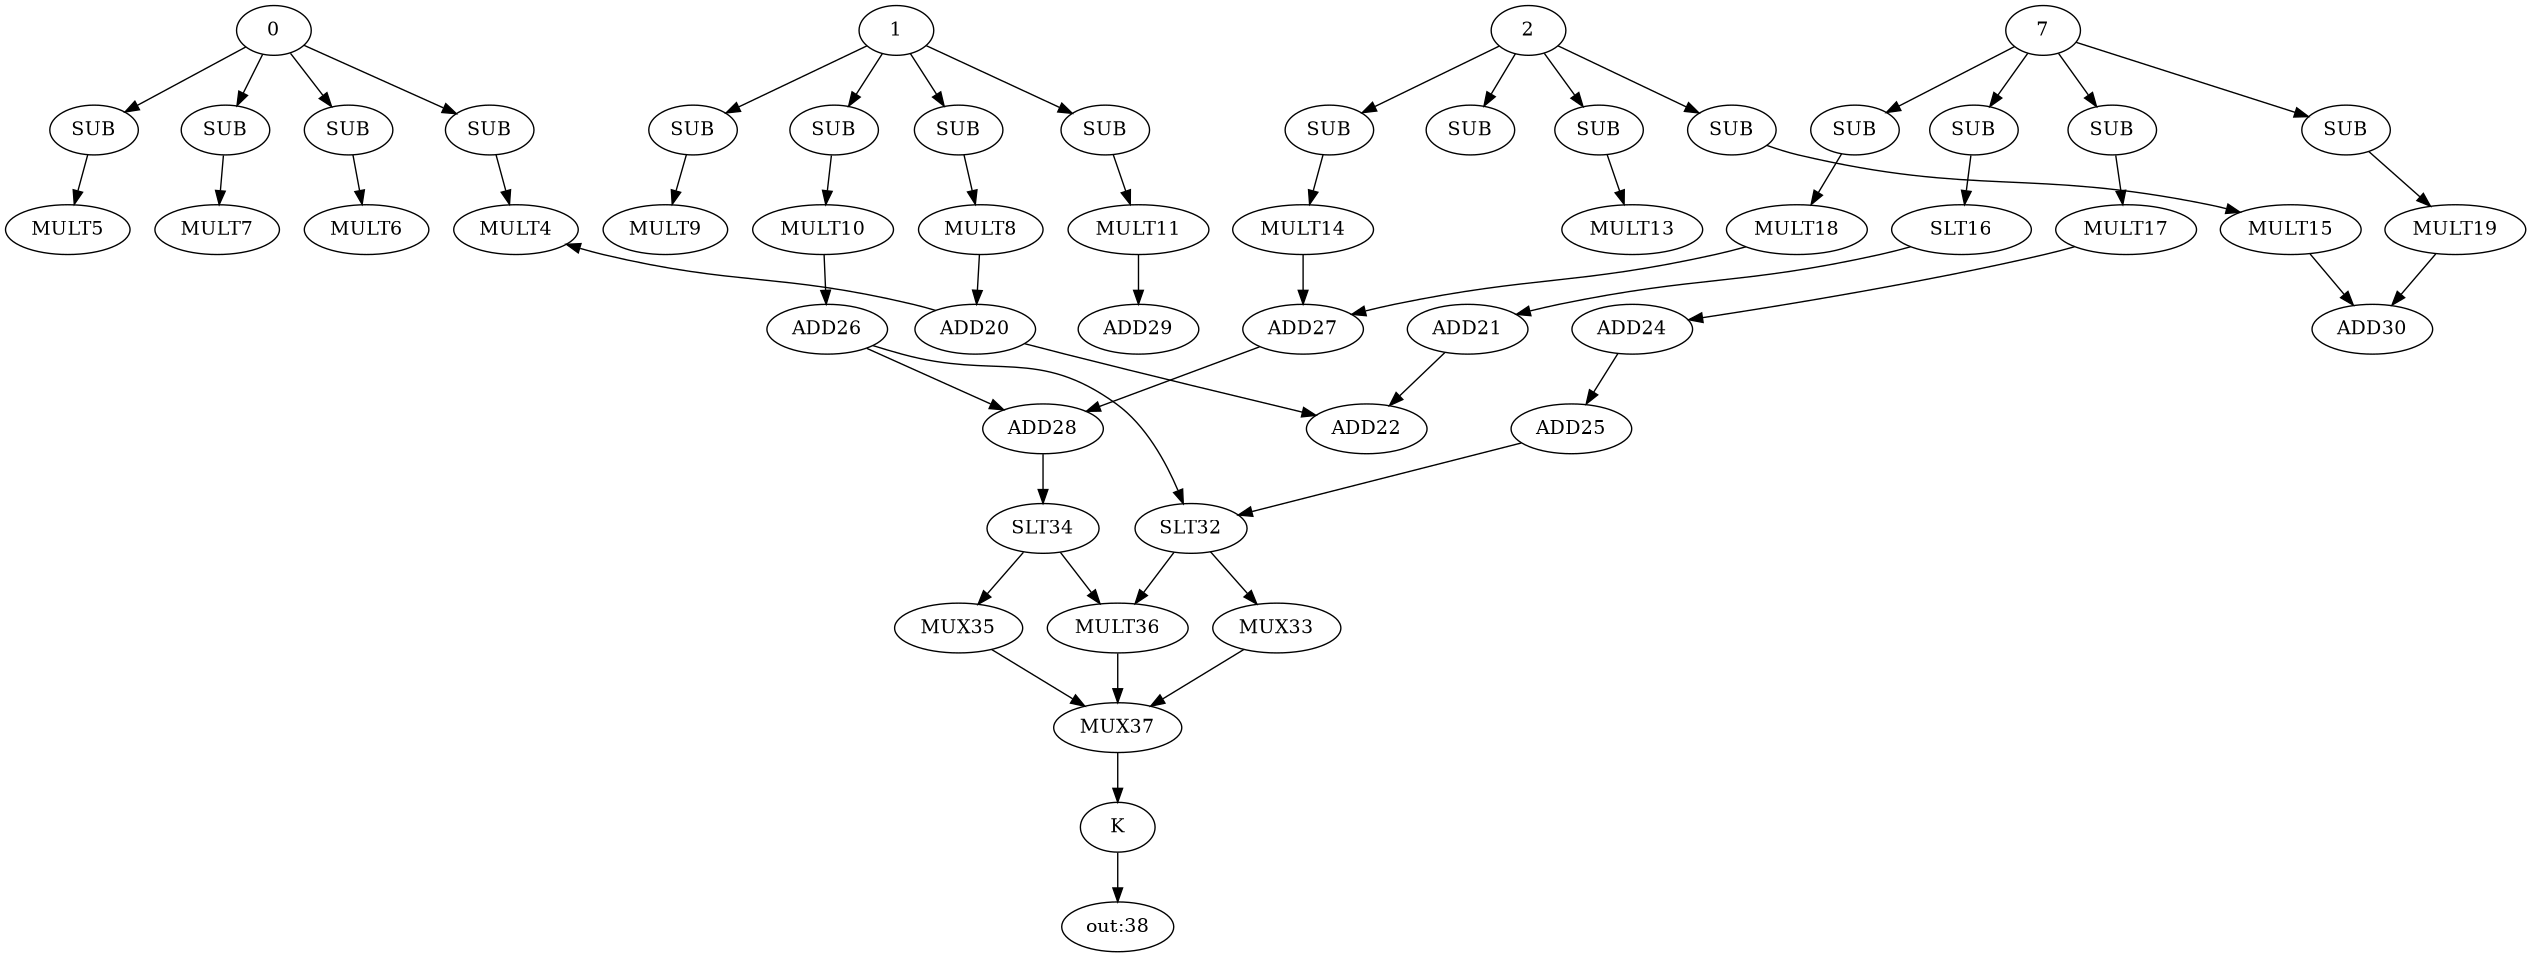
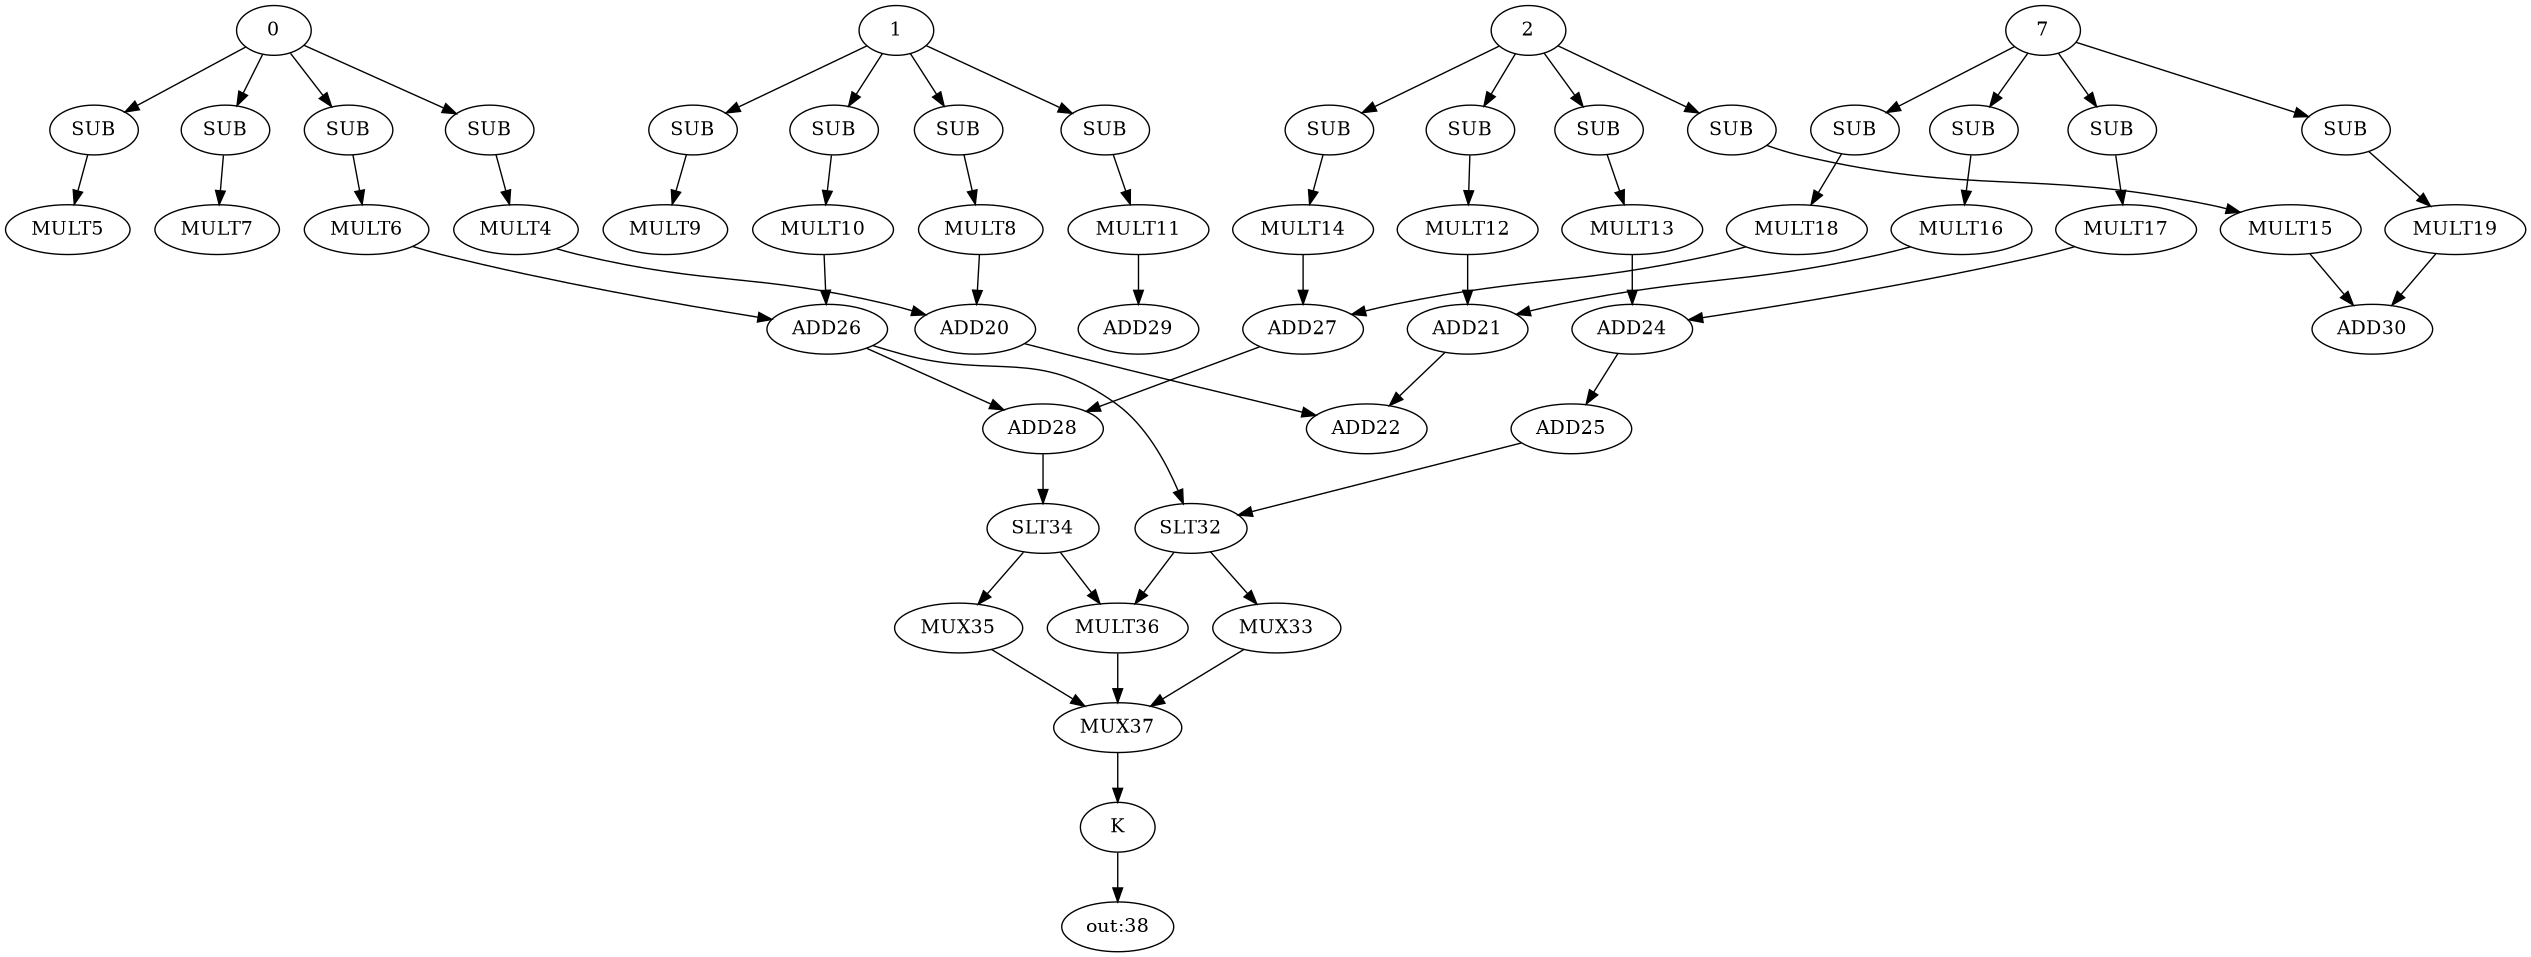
none -> (1468, 230)
(1962, 230) -> (1962, 230)
(758, 279) -> (734, 280)
none -> (1632, 279)
none -> (584, 286)
